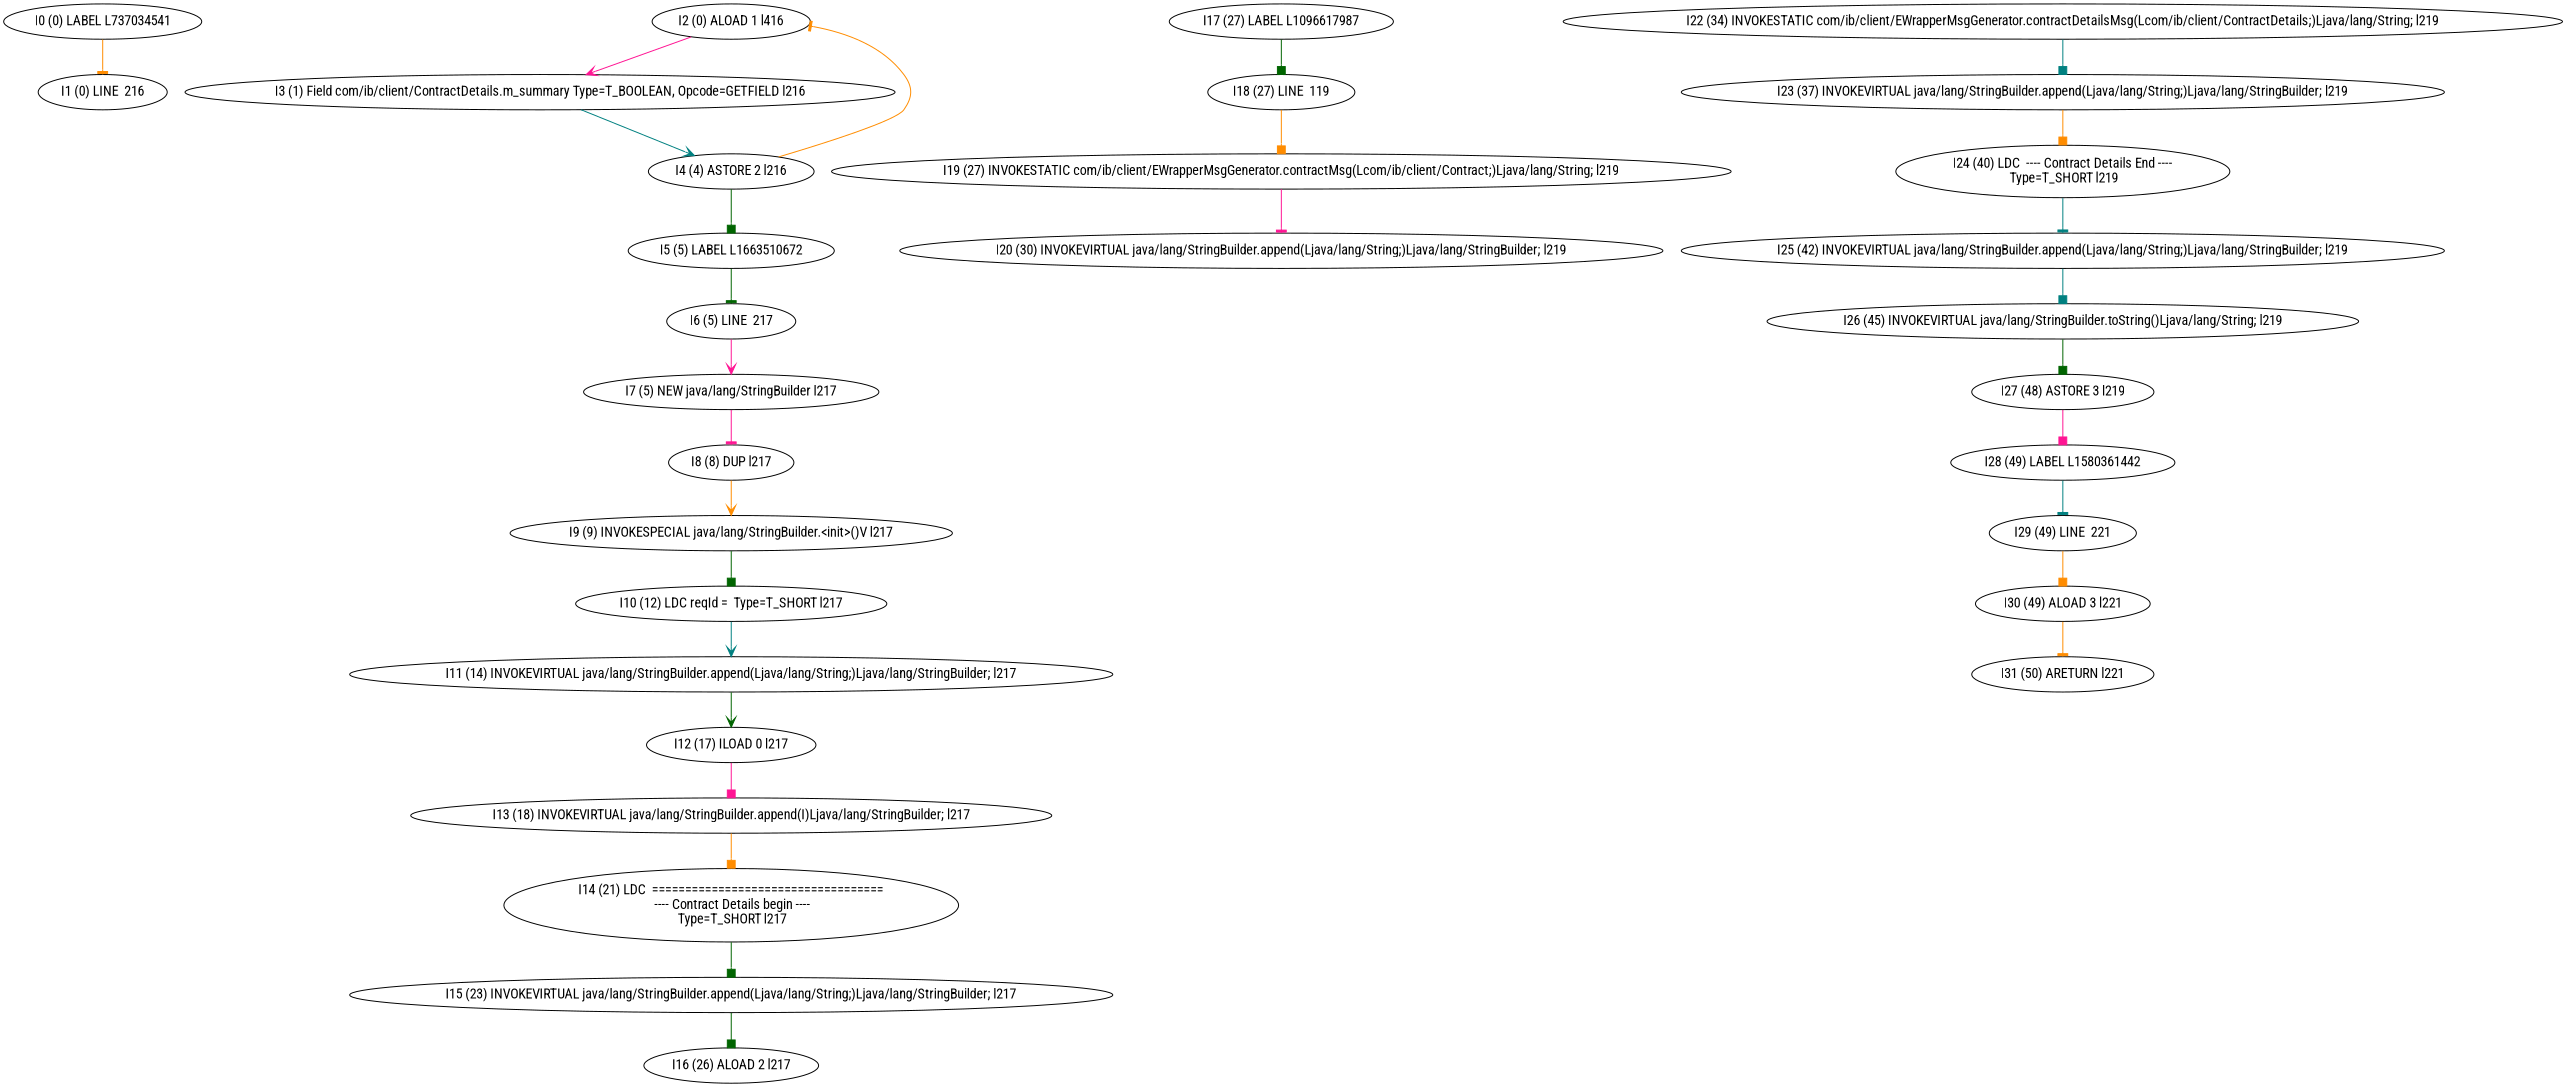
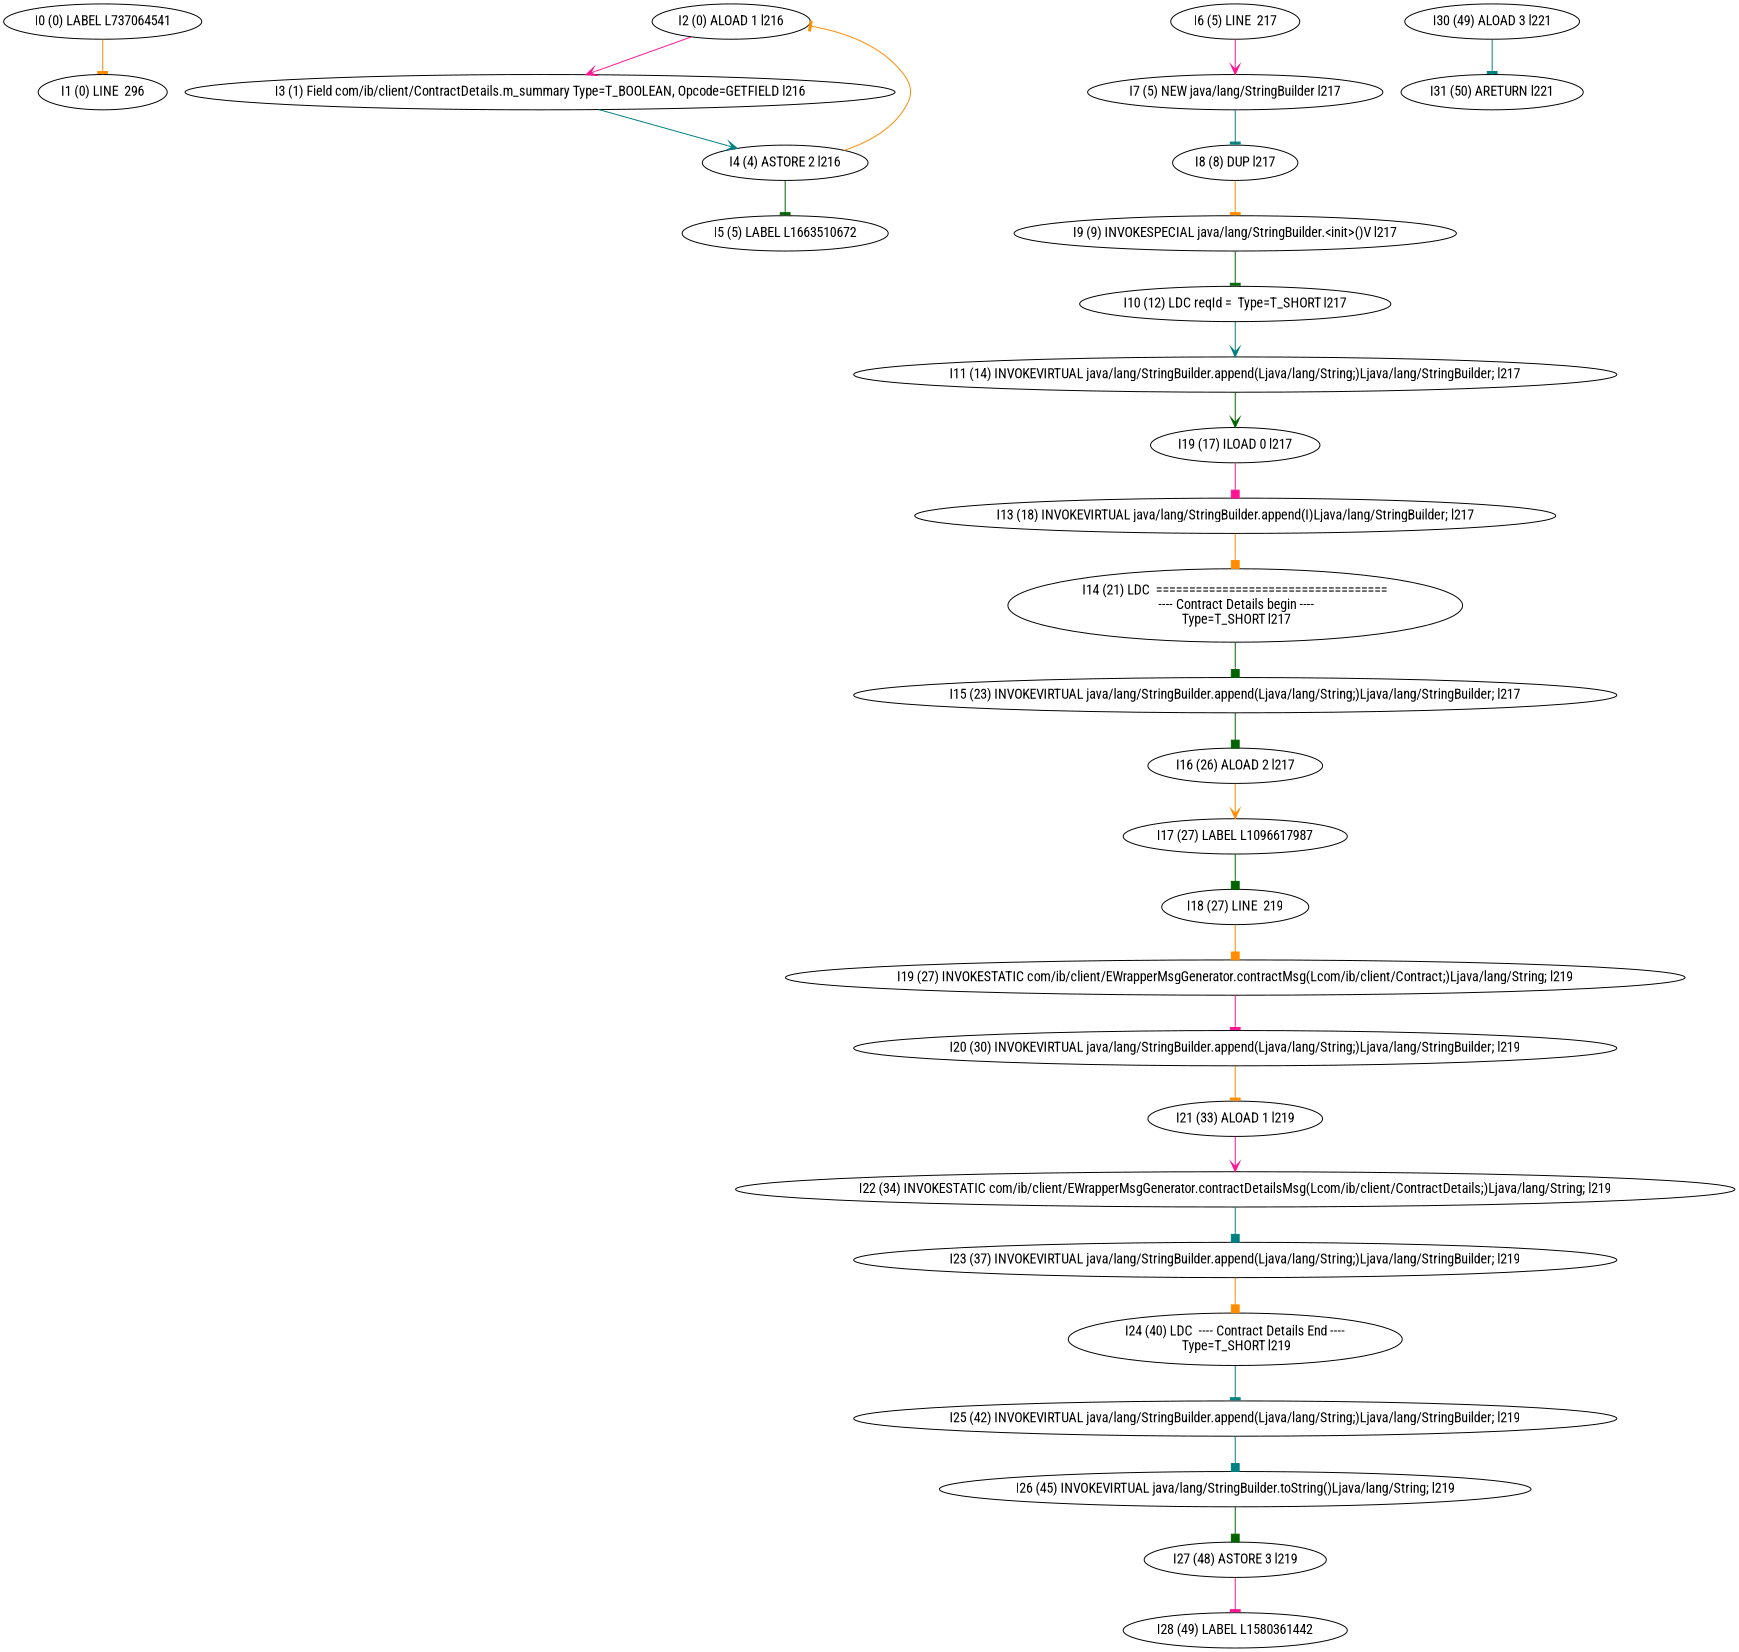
(103, 22) -> (103, 22)
(731, 22) -> (731, 22)
(103, 92) -> (103, 92)
(1281, 92) -> (1235, 907)
(731, 206) -> (785, 196)
(731, 284) -> none
(2063, 422) -> (1235, 1593)
(731, 425) -> (1235, 125)
(731, 493) -> (1235, 196)
(2063, 533) -> none
(731, 564) -> (1235, 266)
(2063, 637) -> (1492, 55)
(731, 745) -> (1235, 445)
none -> (1235, 796)
none -> (1235, 1119)
